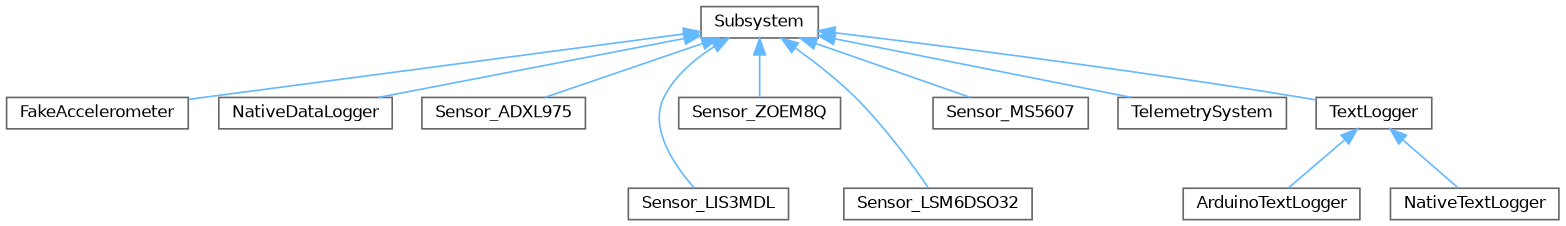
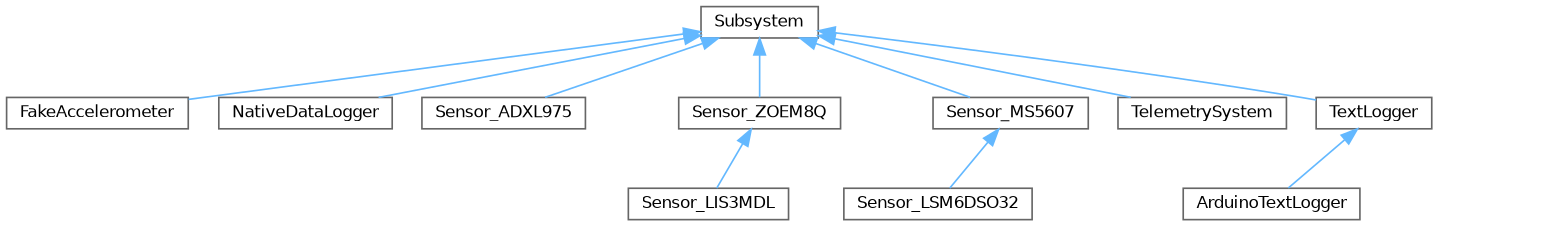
(660, 111) -> (730, 166)
(869, 111) -> (969, 165)
(1475, 204) -> none
